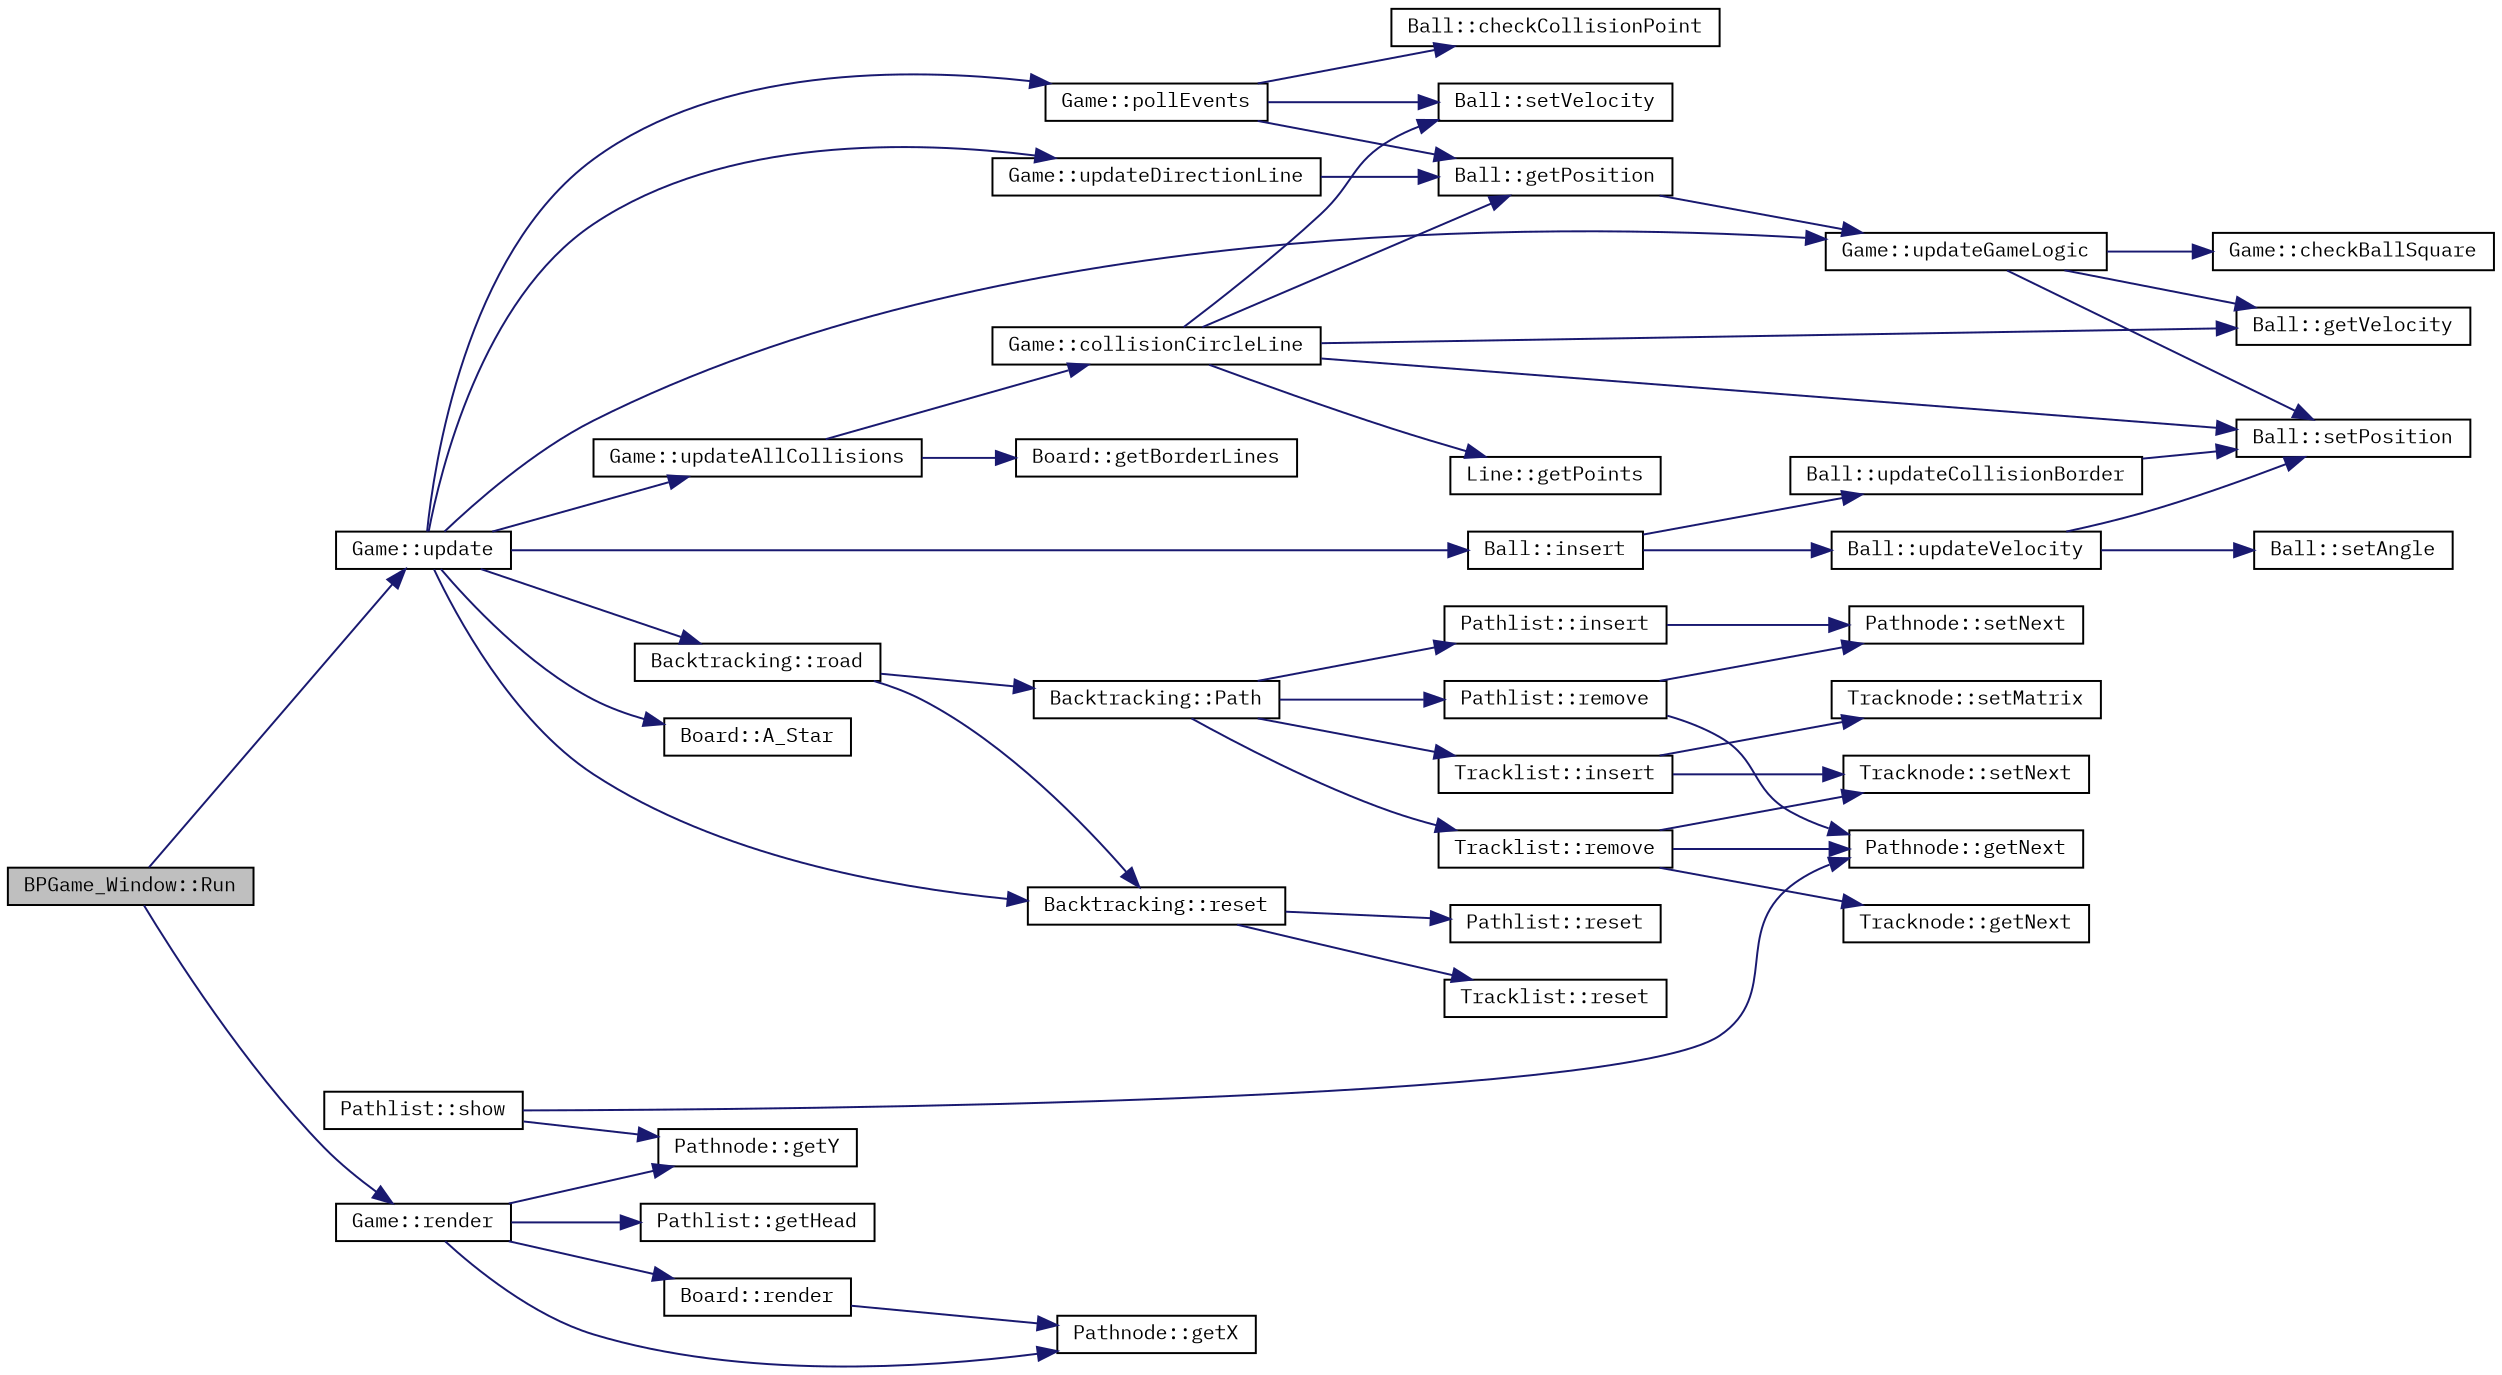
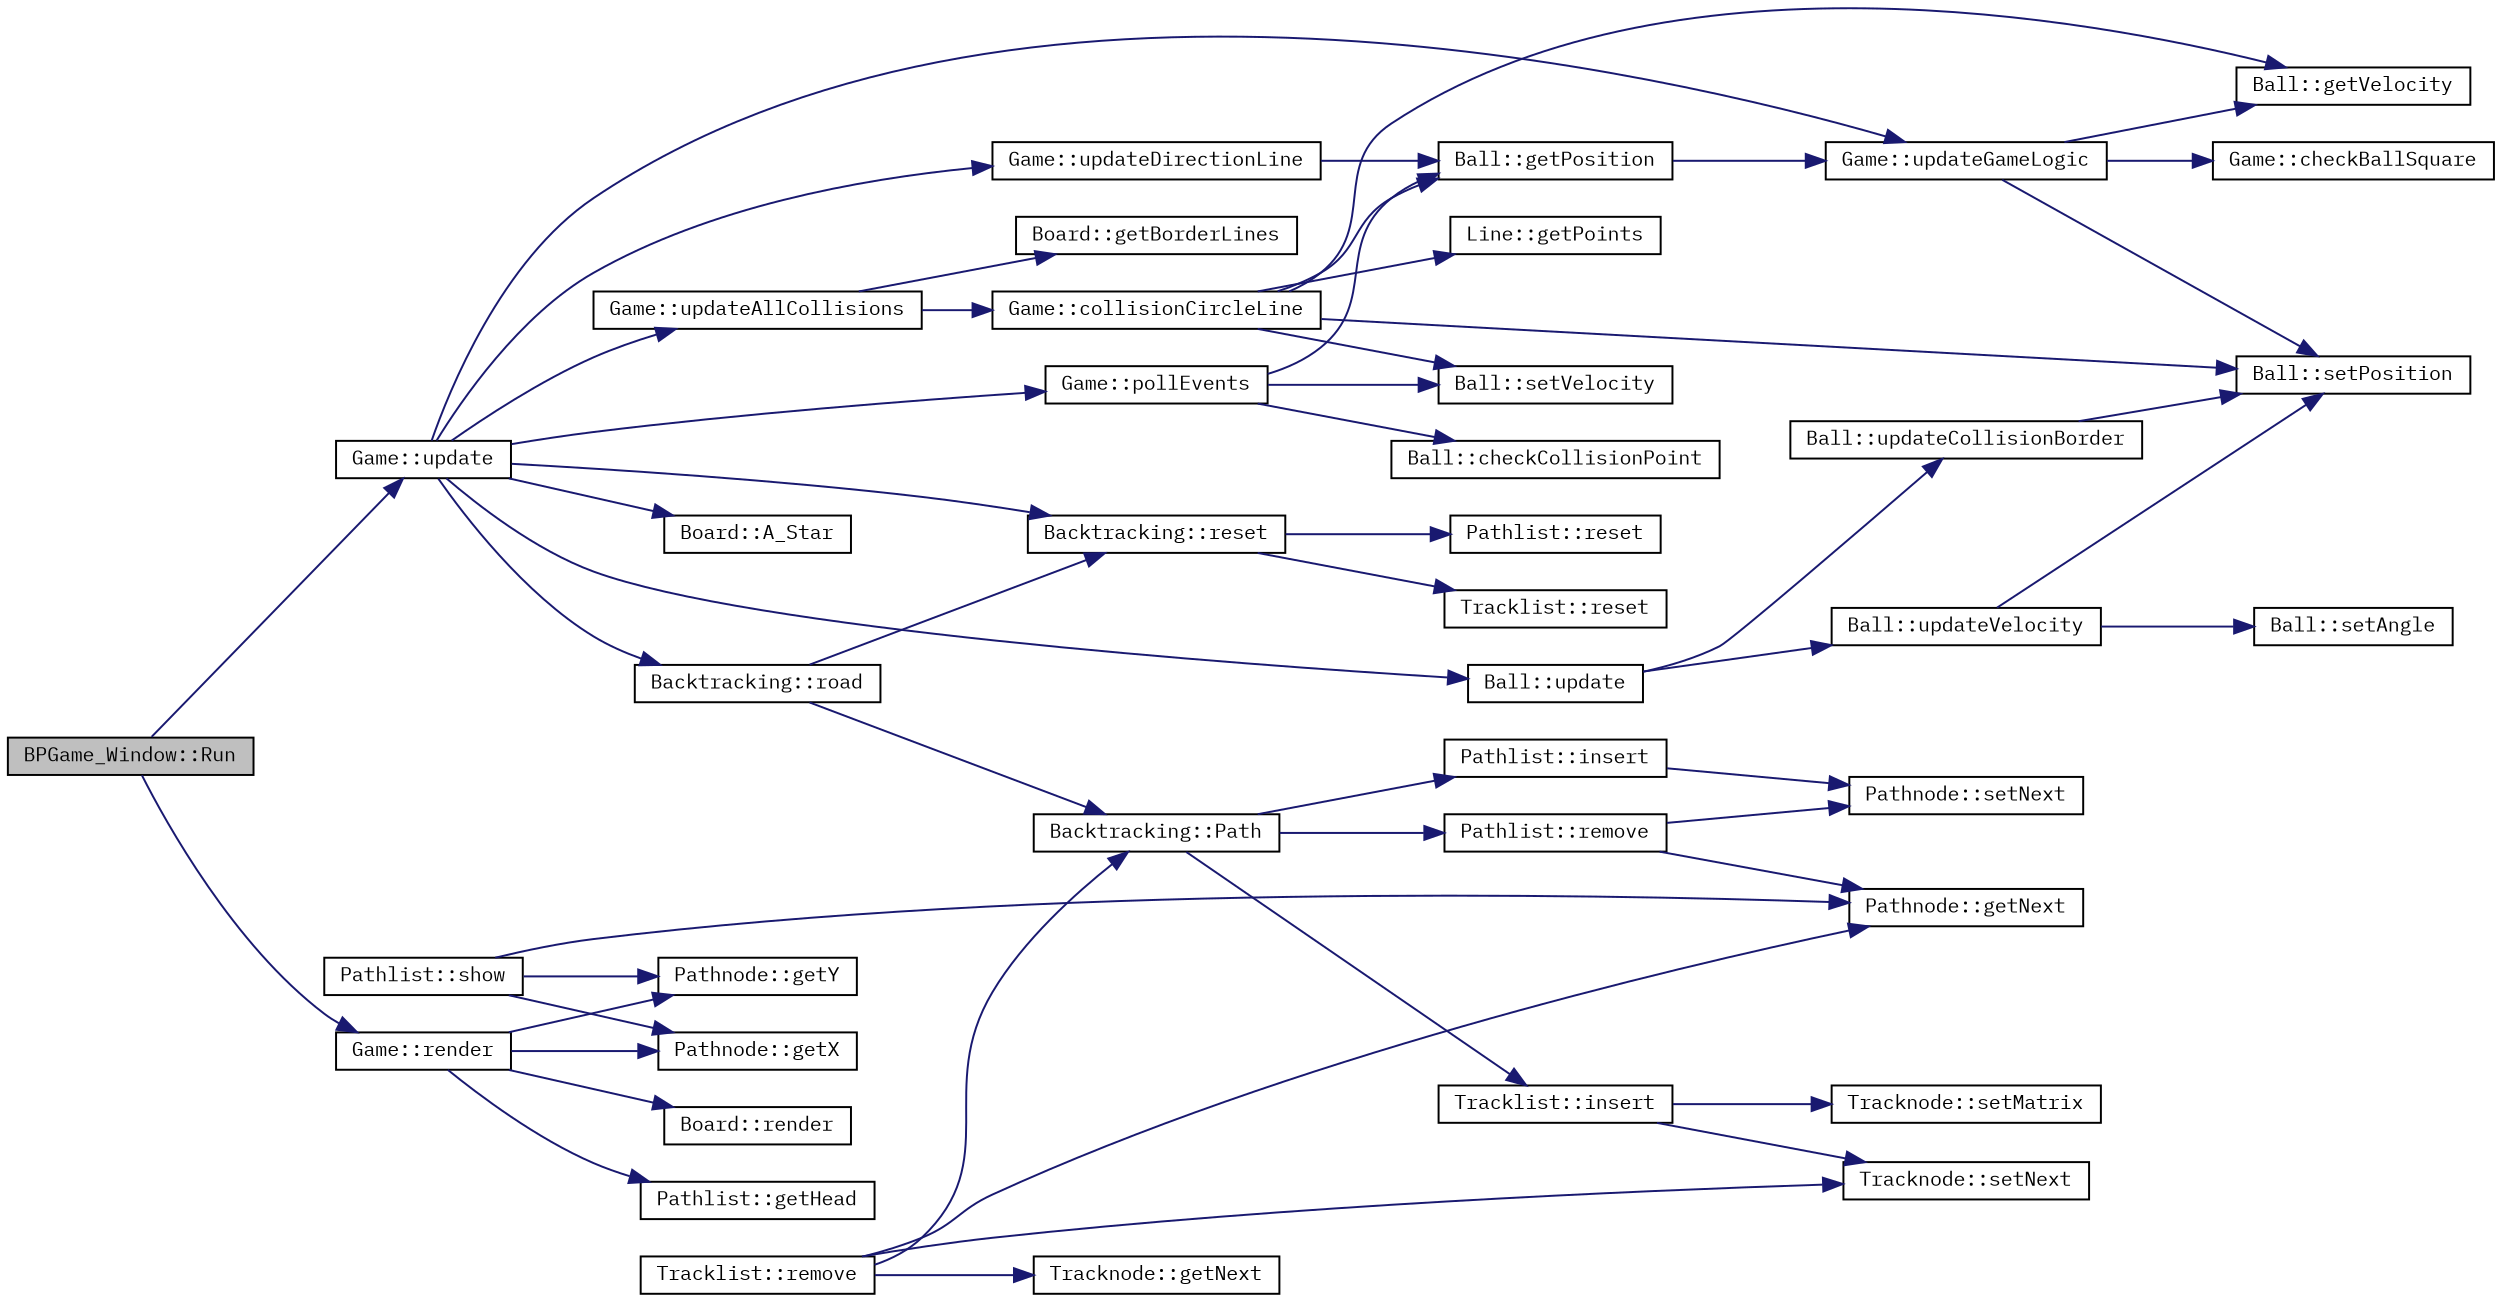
(1556, 550) -> (1556, 684)
(1311, 779) -> (969, 1058)
(944, 1315) -> (563, 1008)
